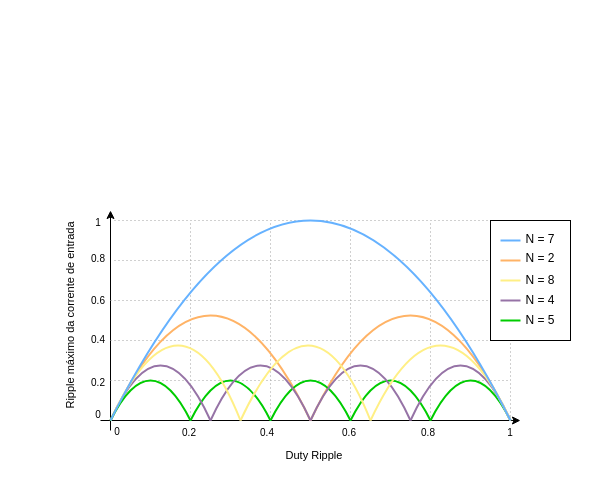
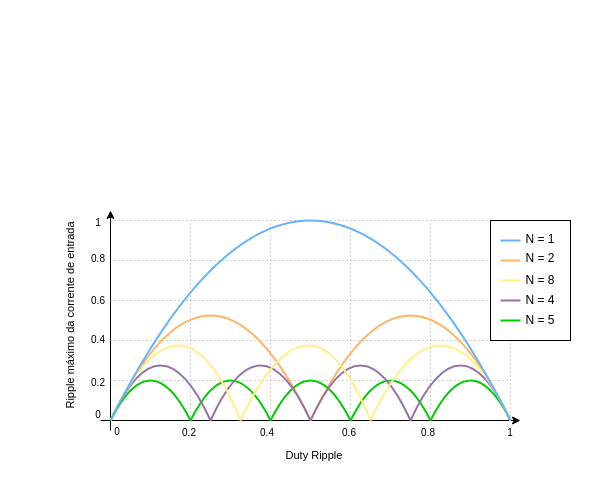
(541, 240) -> (541, 240)
